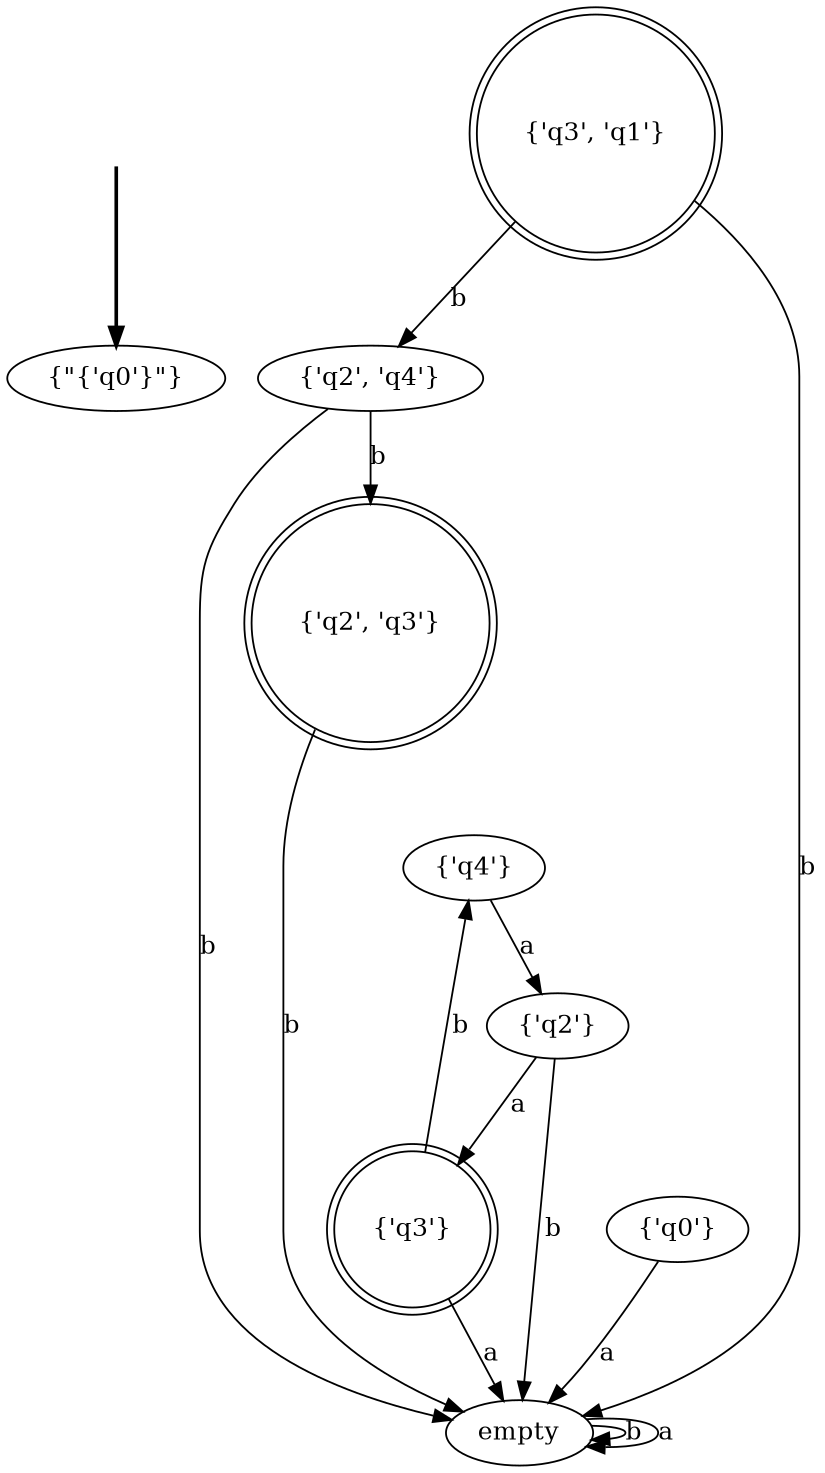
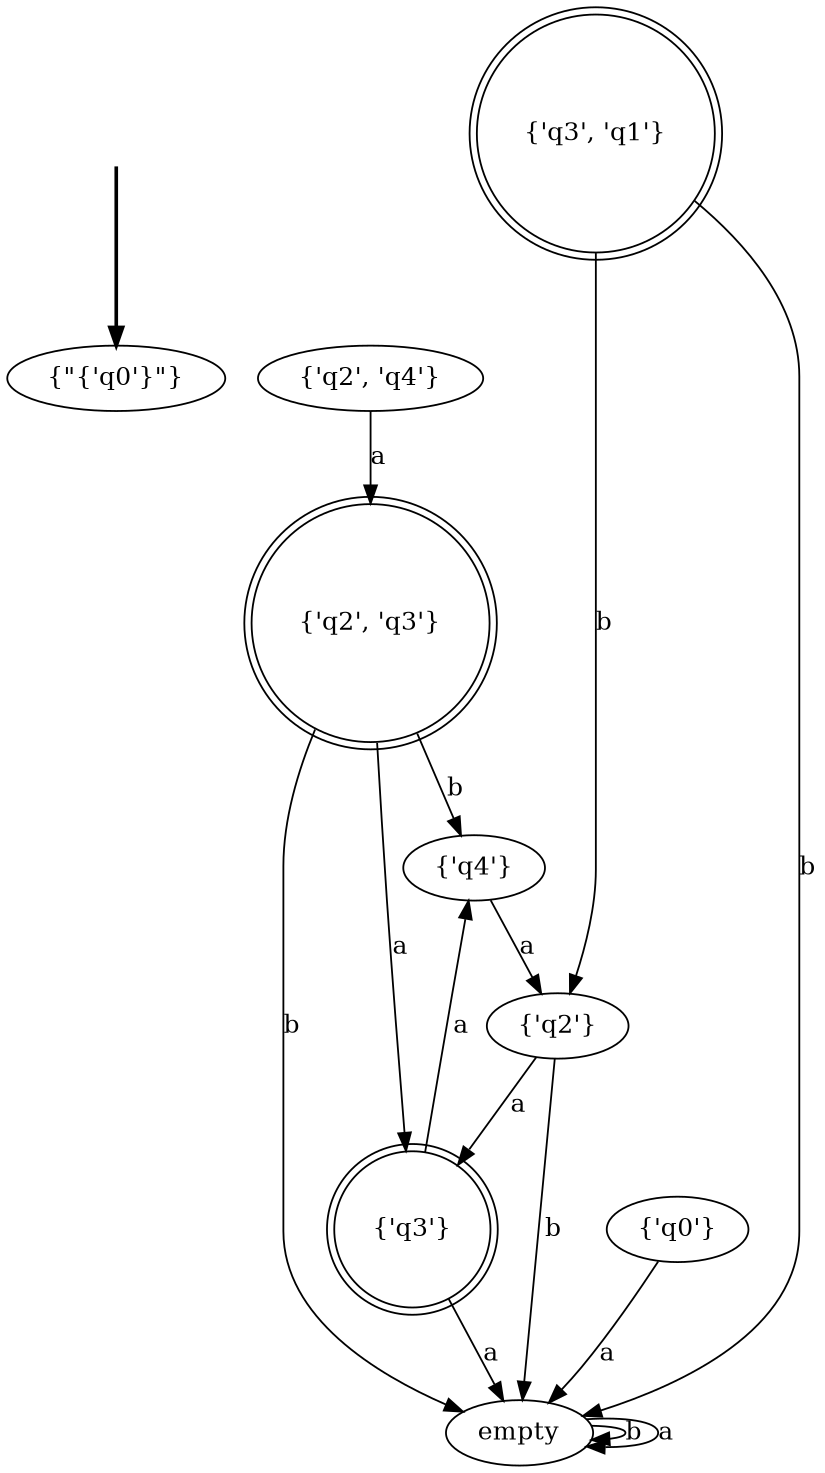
(463, 277) -> (596, 616)
(379, 457) -> (379, 457)
none -> (435, 776)
none -> (390, 938)
(200, 957) -> none
(461, 1026) -> (461, 1026)
